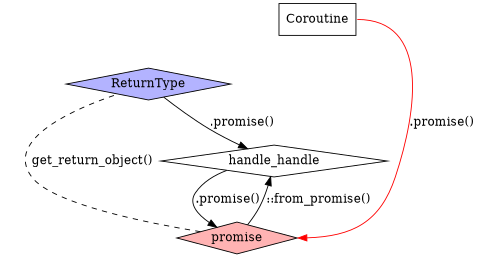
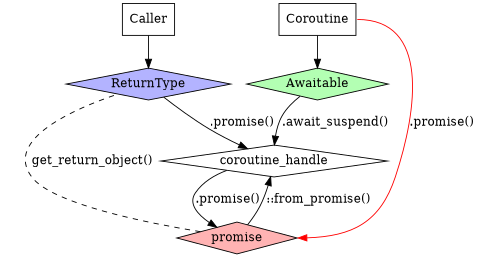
none -> (148, 19)
none -> (317, 84)
(274, 161) -> (274, 161)
